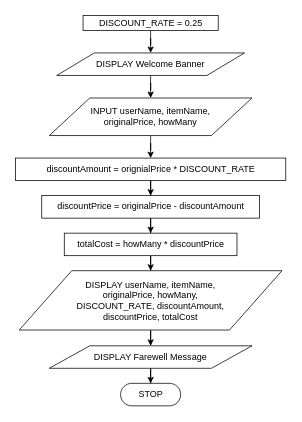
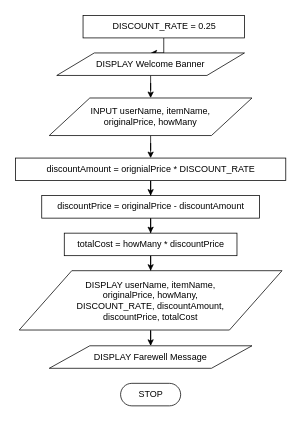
(150, 23) -> (164, 27)
(150, 378) -> none
